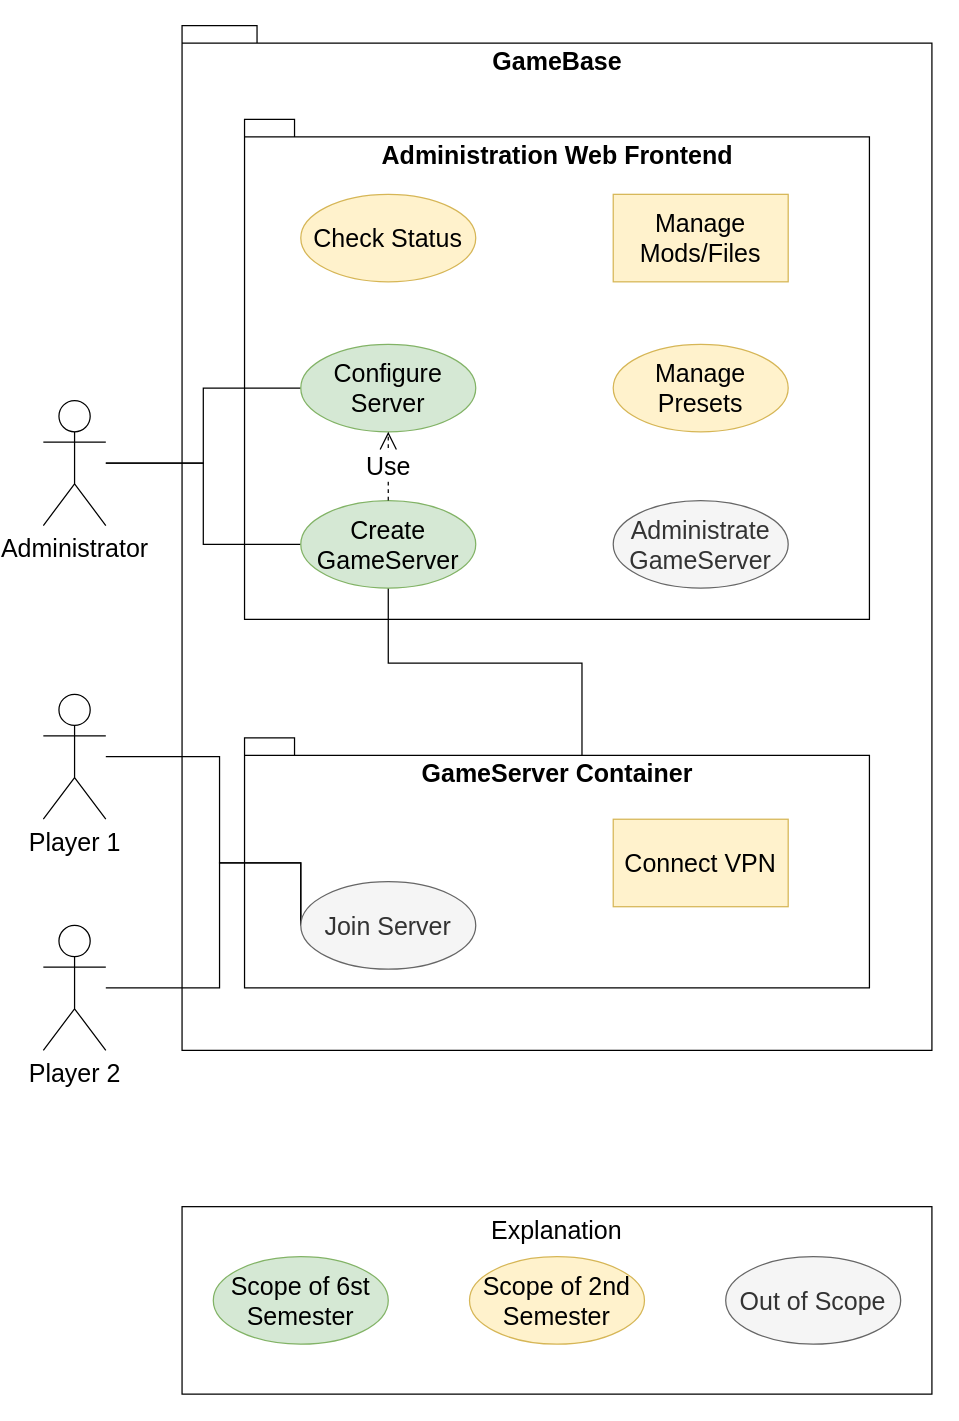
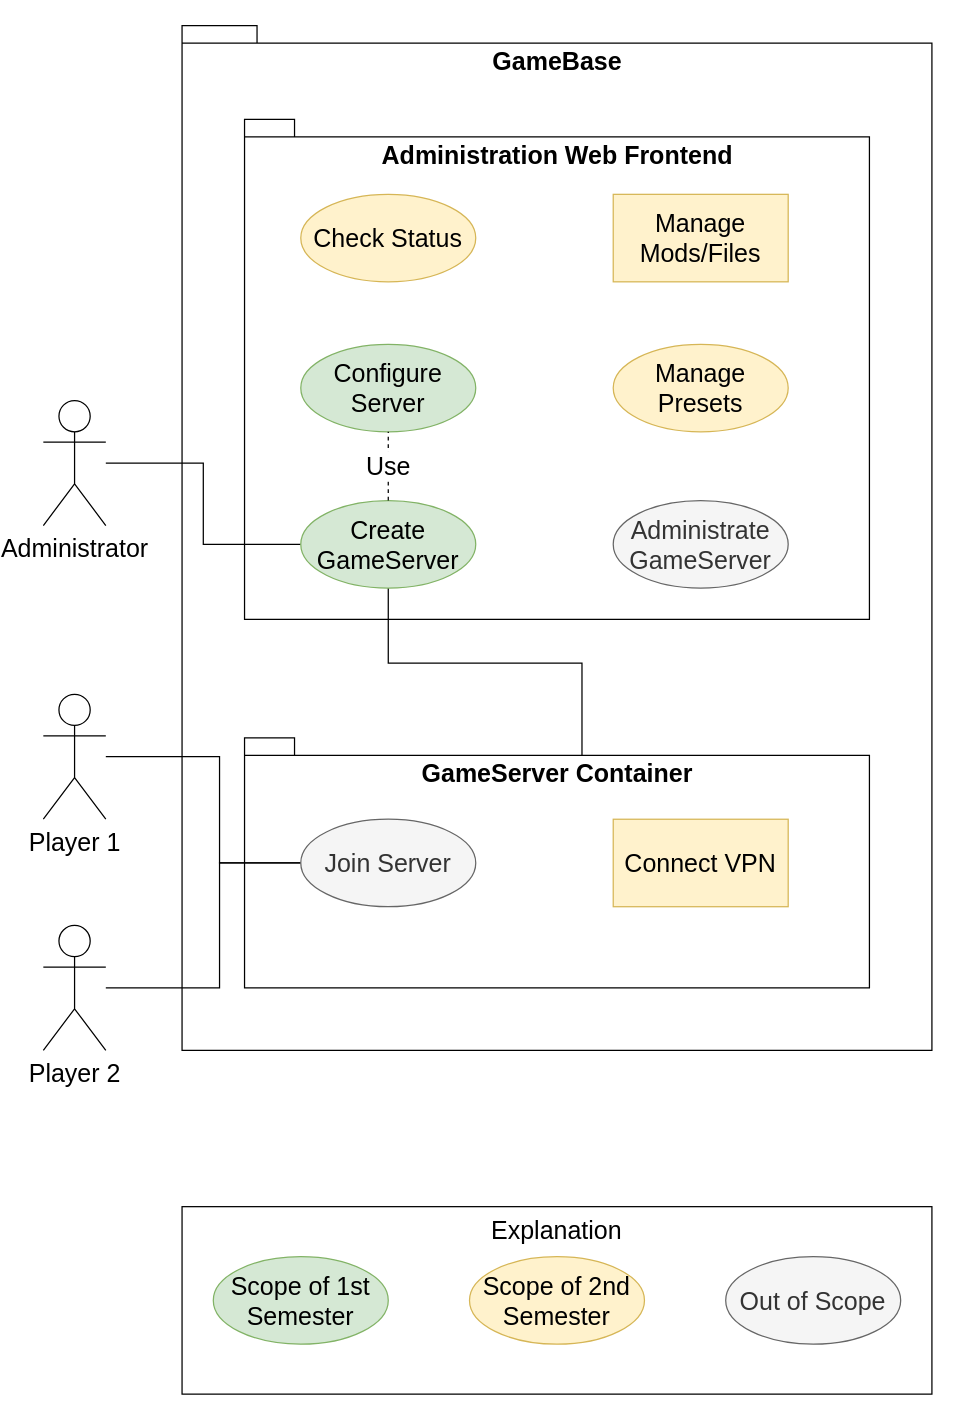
(215, 388) -> none
(388, 438) -> (388, 436)
(388, 926) -> (388, 863)
(301, 1301) -> (301, 1301)
